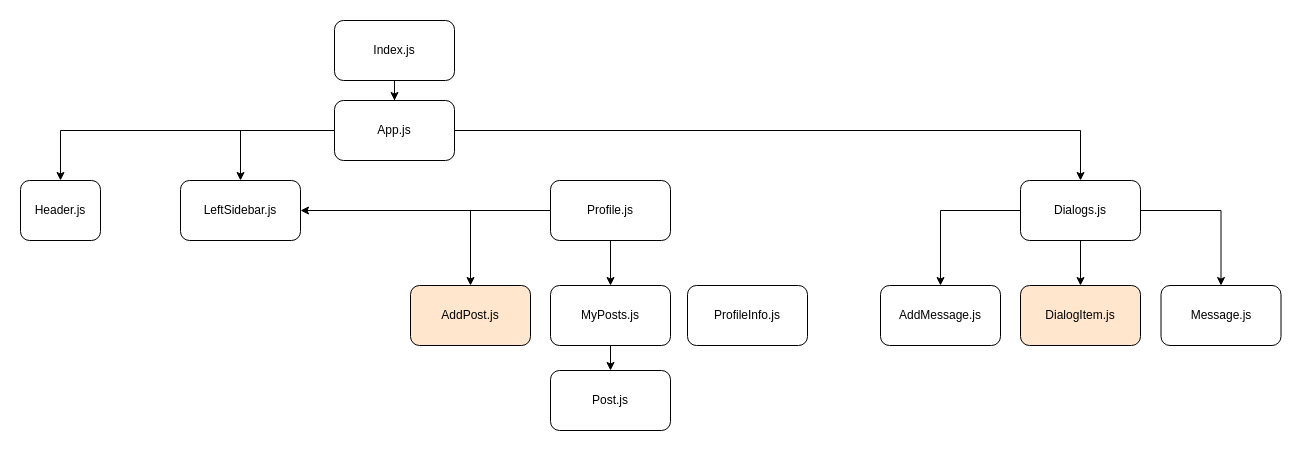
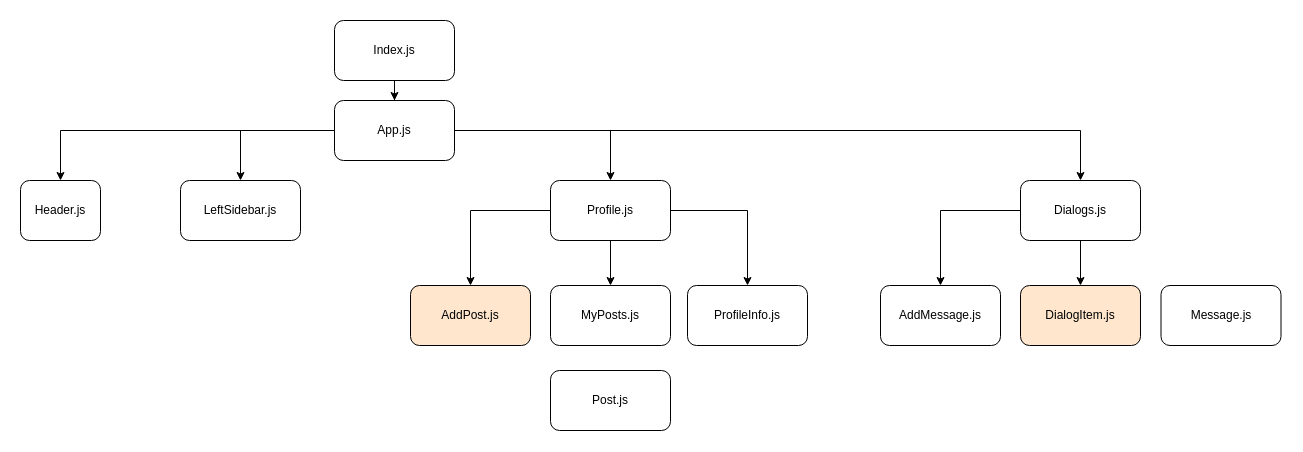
none -> (611, 153)
(388, 211) -> (743, 211)
(1215, 211) -> none
(611, 362) -> none
